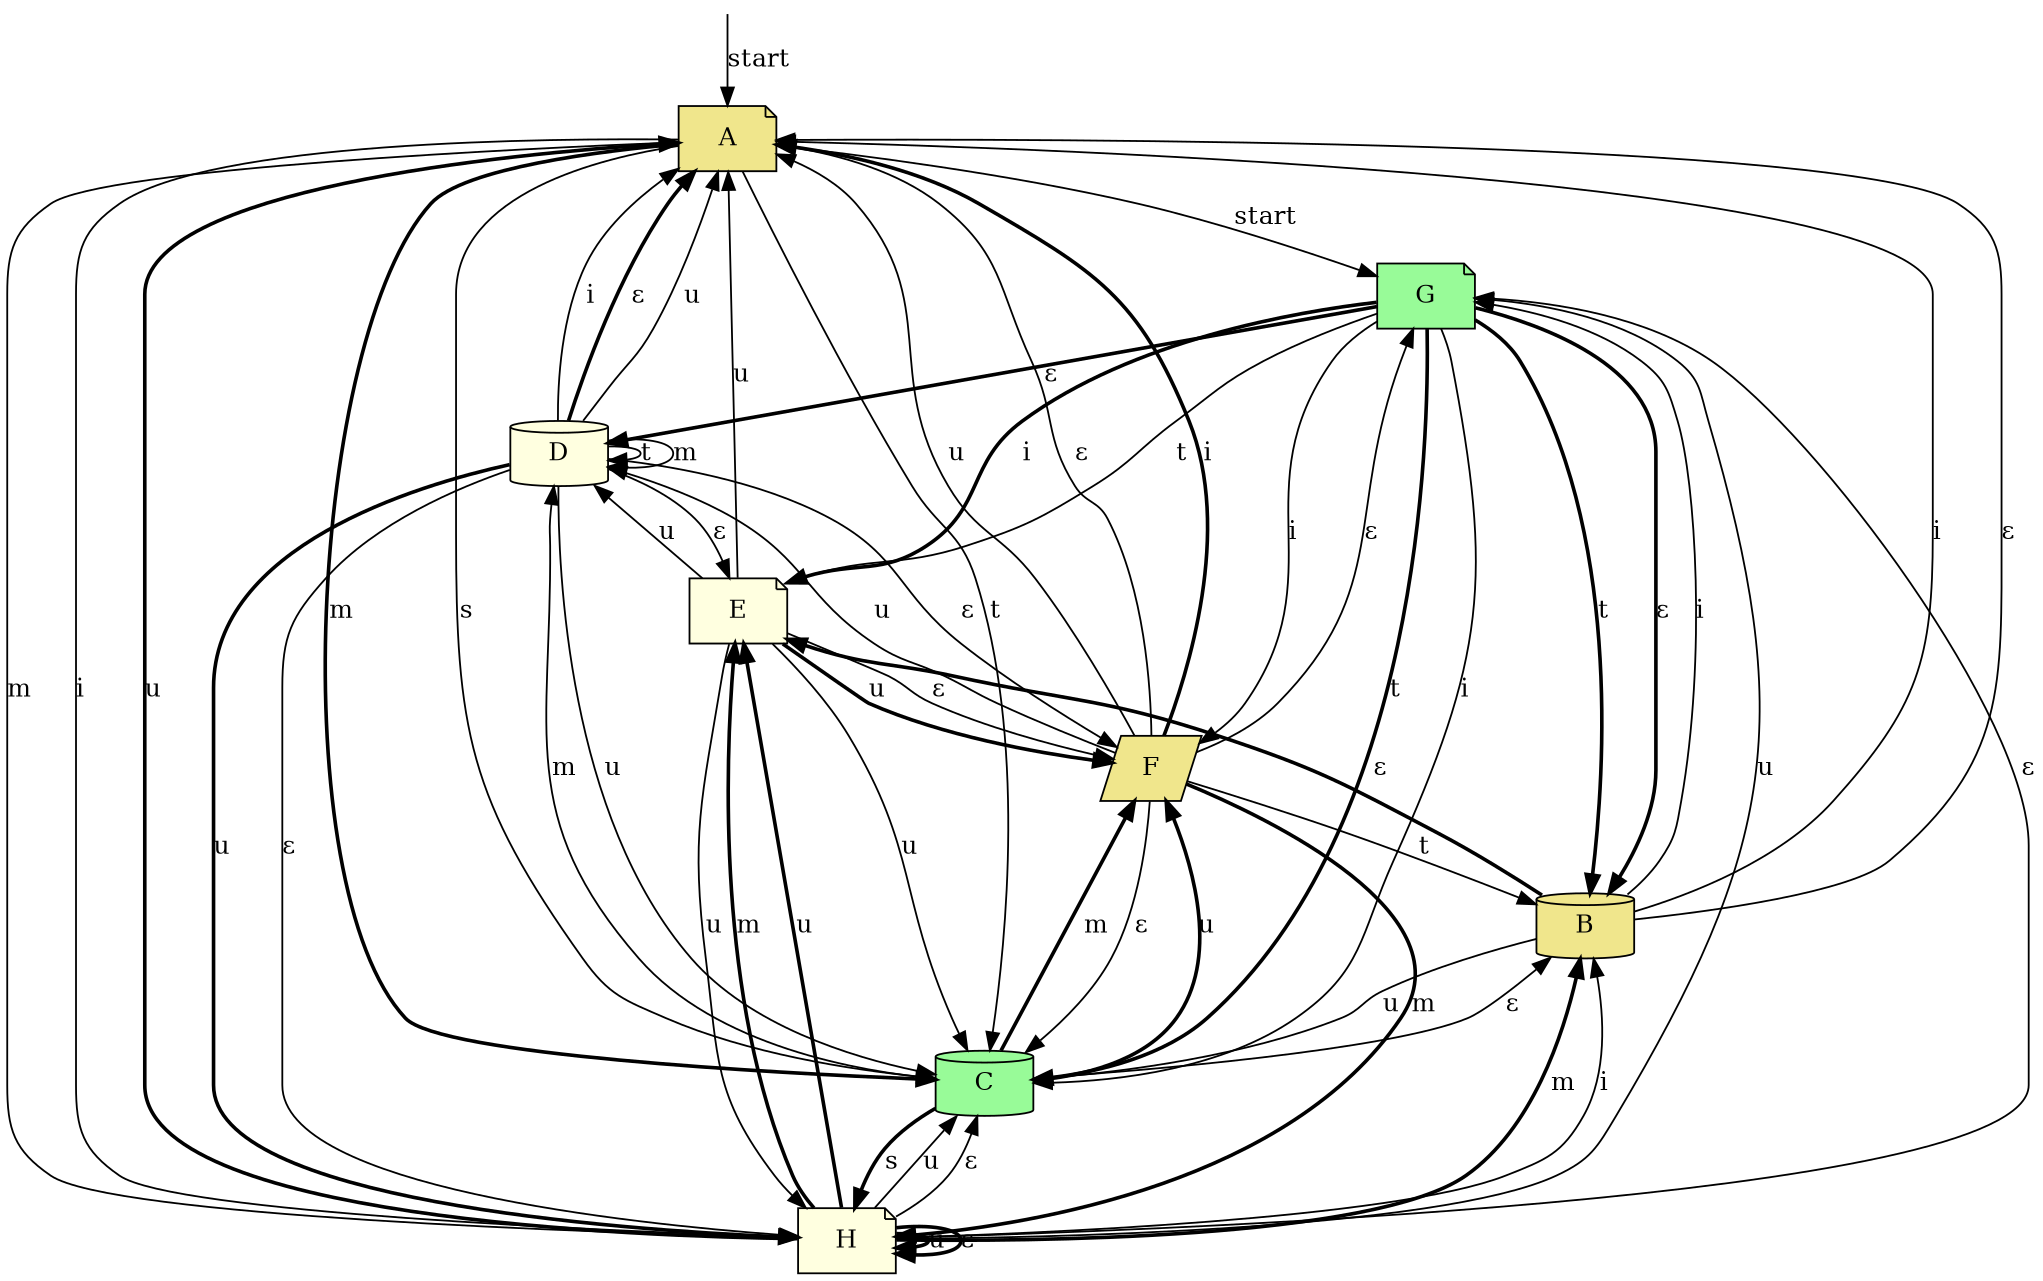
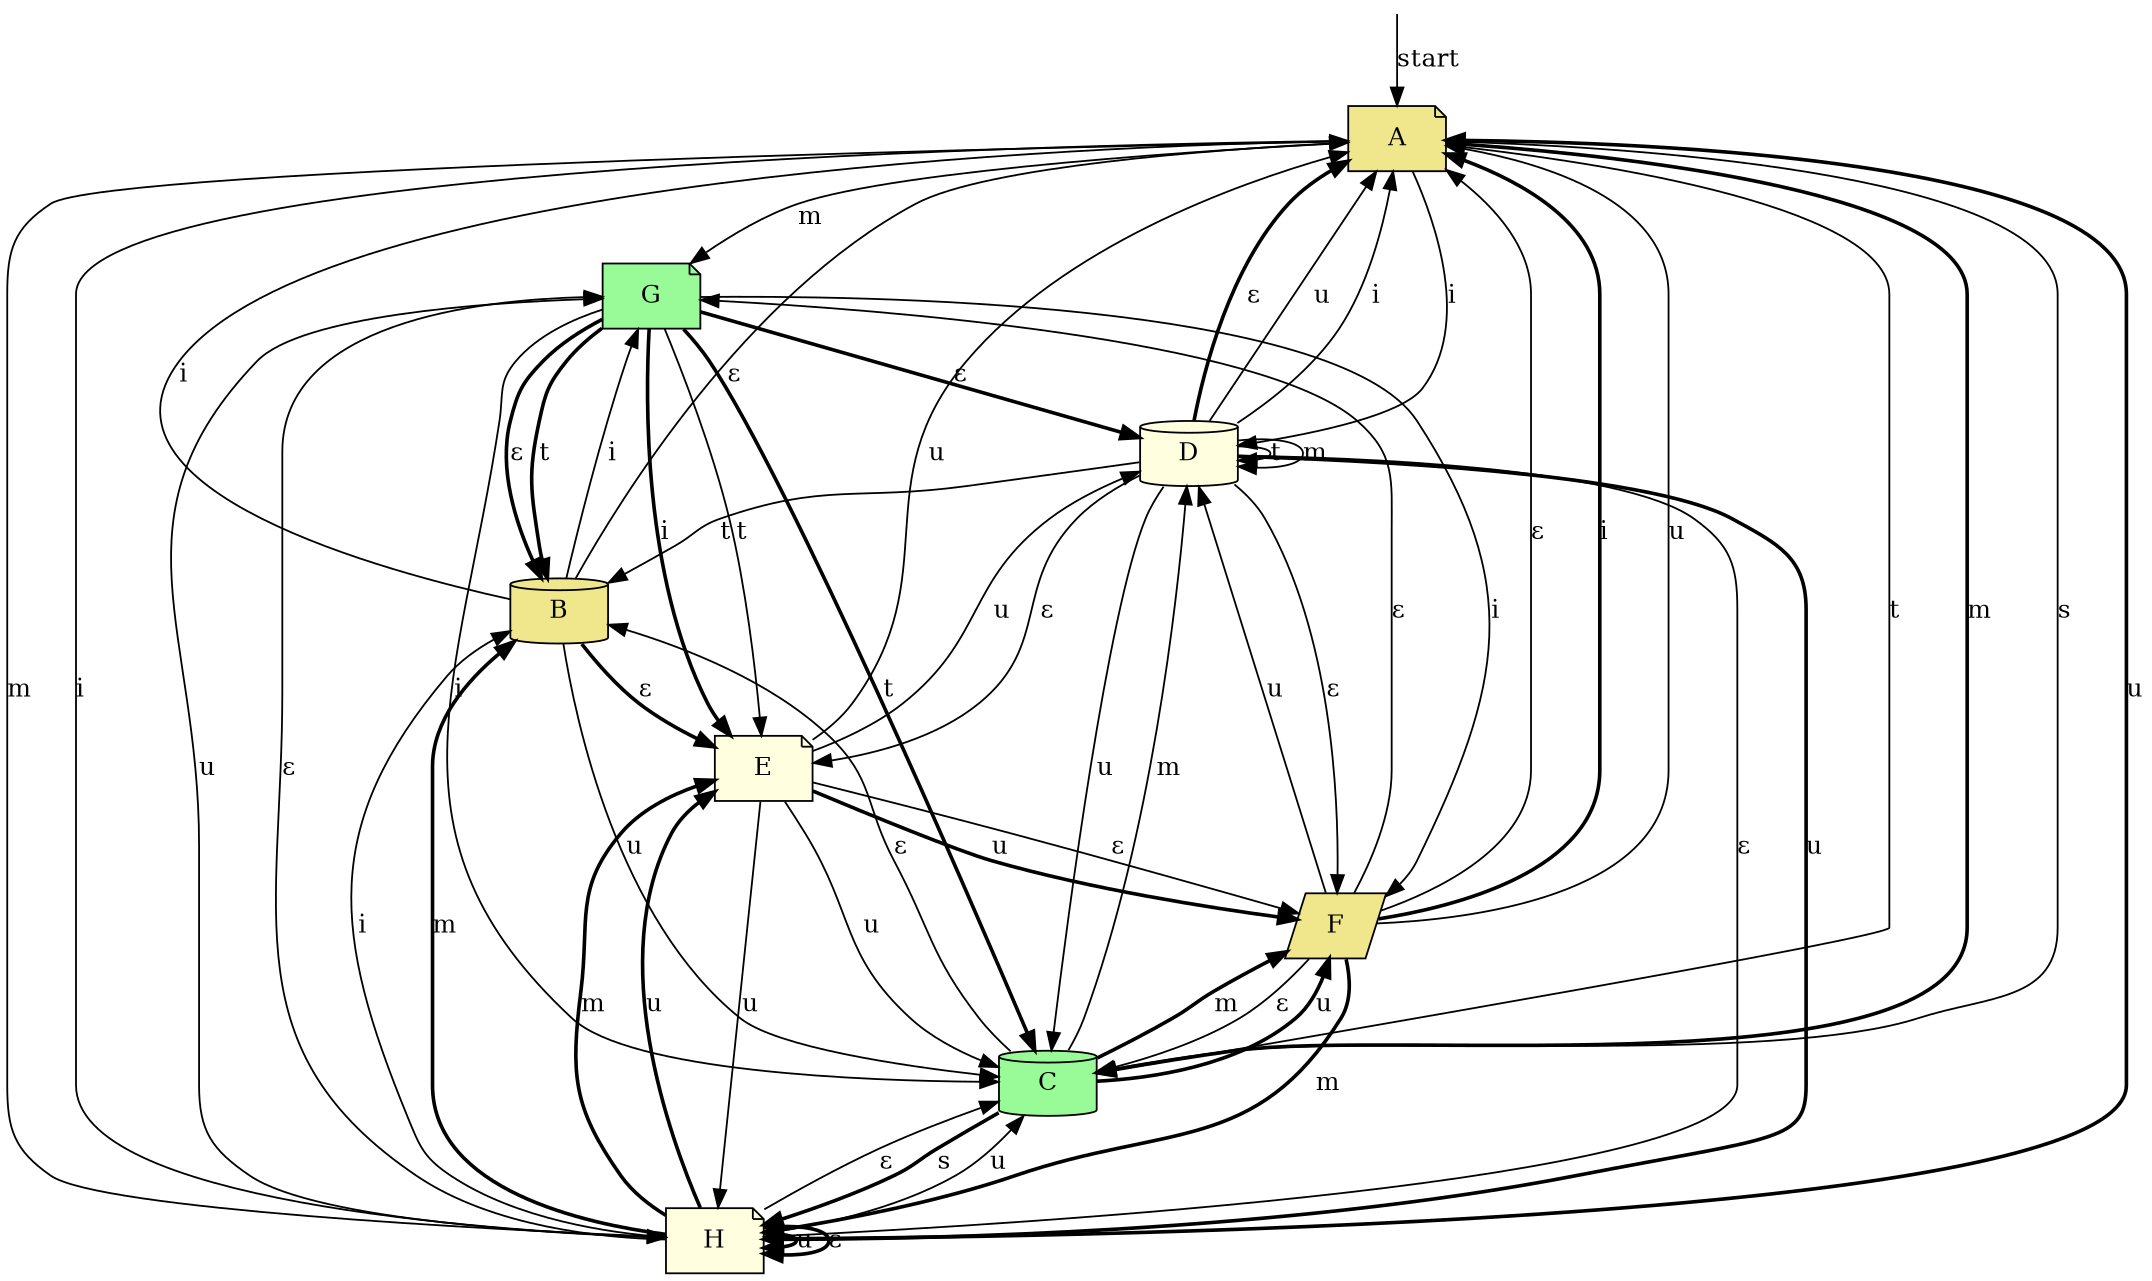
(1266, 217) -> (811, 217)
none -> (1435, 367)
(1355, 836) -> (874, 493)
